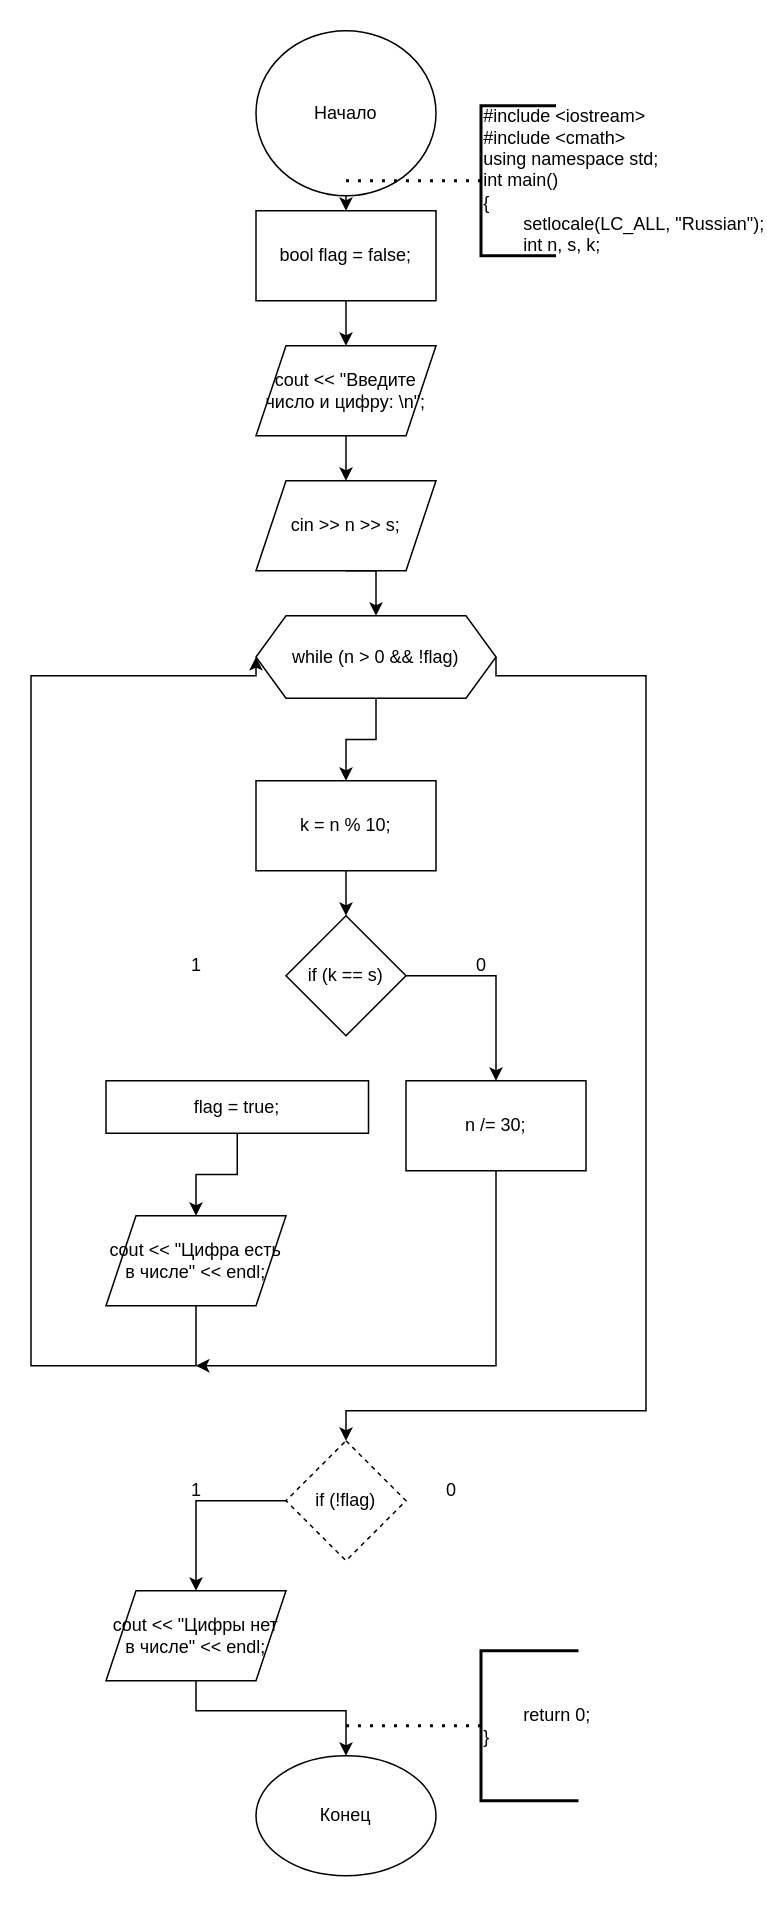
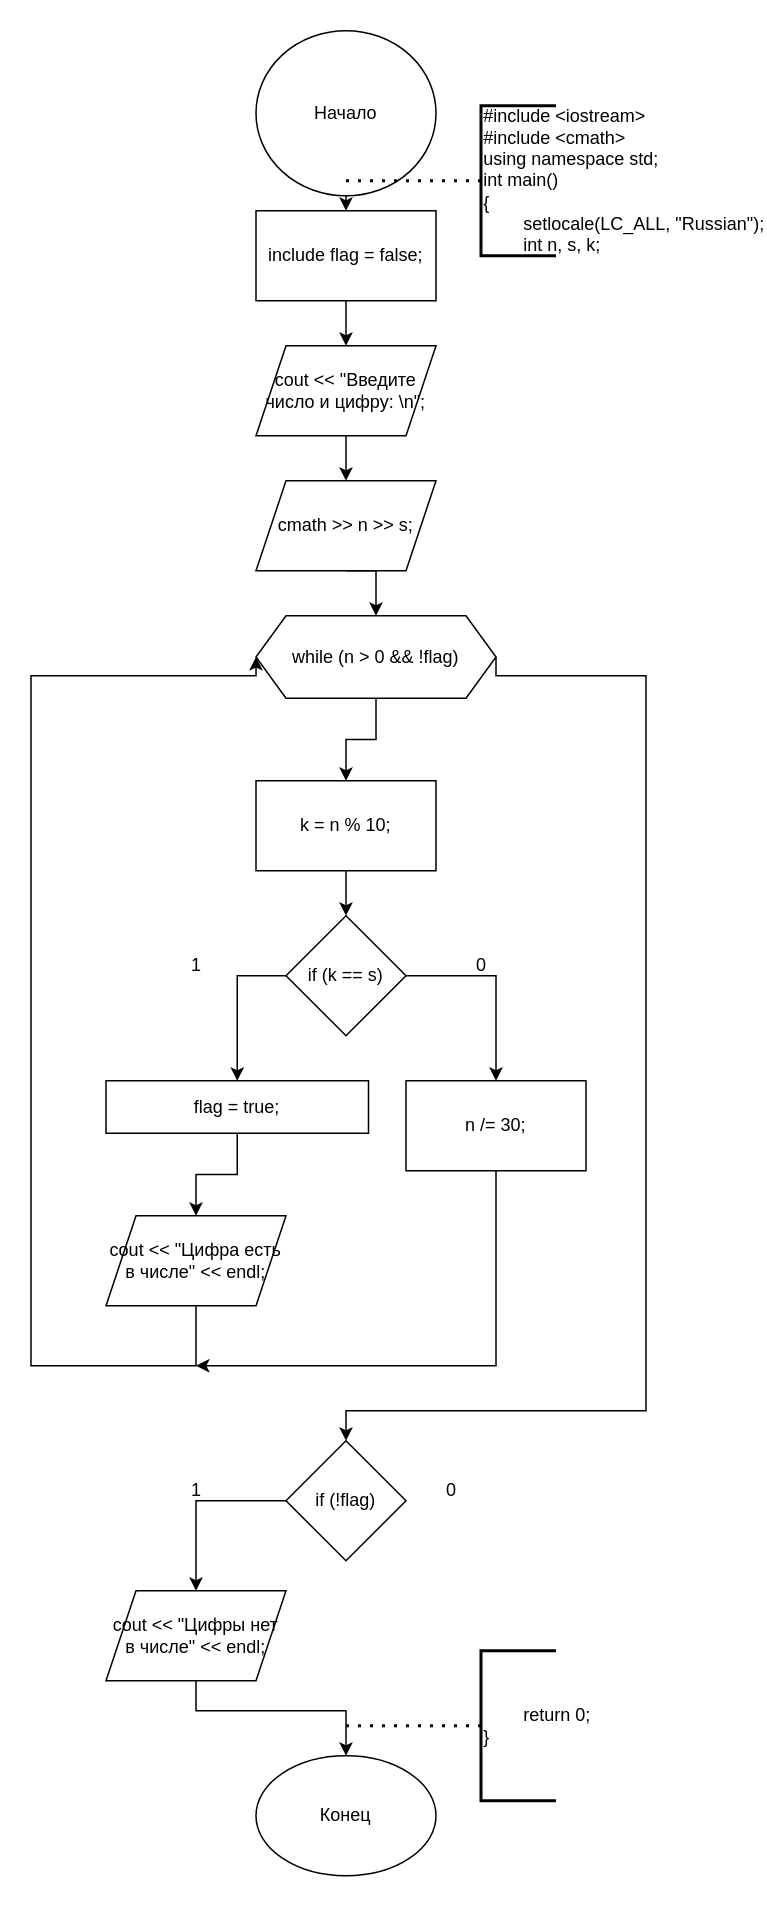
(346, 256) -> (346, 256)
(346, 526) -> (346, 526)
none -> (237, 999)
(346, 1501) -> (346, 1501)
(530, 1726) -> (518, 1726)
